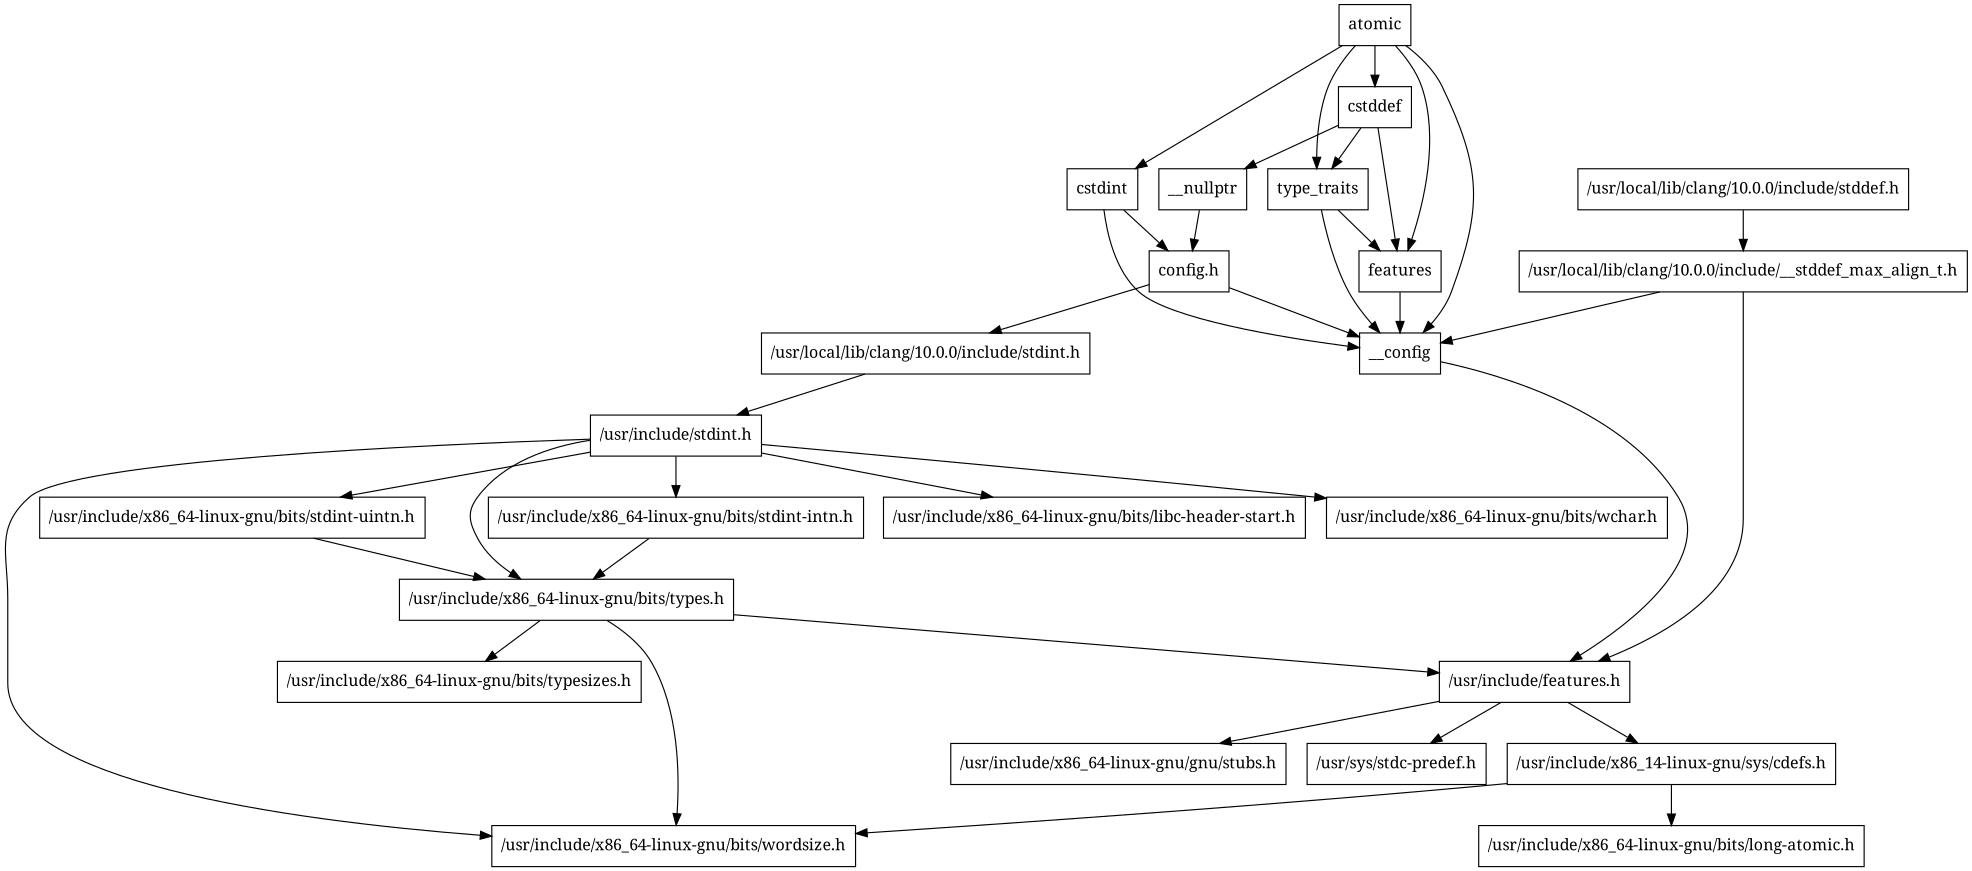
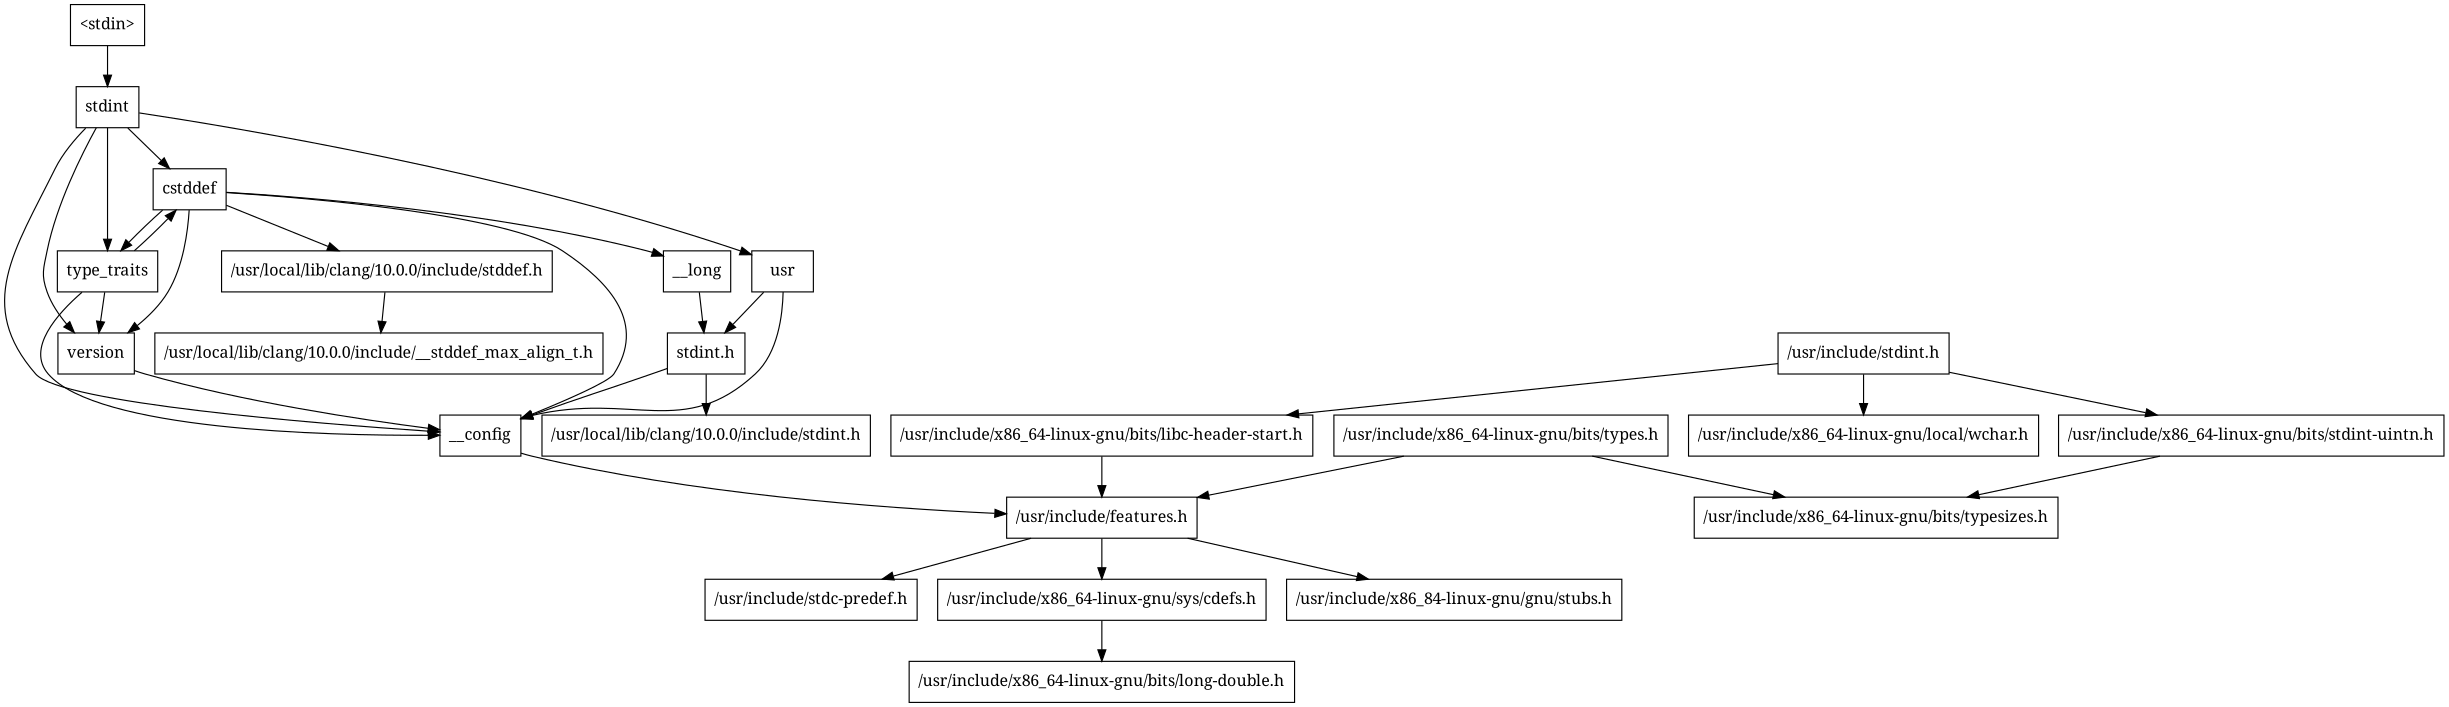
none -> (108, 25)
(1375, 25) -> (108, 107)
(1102, 189) -> (783, 271)
(1203, 189) -> (697, 271)
none -> (277, 226)
none -> (151, 235)
(1189, 271) -> (706, 353)
(1400, 271) -> (96, 353)
(1556, 316) -> (516, 232)
(807, 393) -> none
(490, 484) -> none
(1743, 507) -> (1102, 471)
(676, 518) -> none
(1497, 518) -> (1864, 436)
(394, 557) -> (2069, 475)
(1118, 764) -> (1454, 600)
(1397, 764) -> (811, 600)
(1671, 764) -> (1102, 600)
(674, 846) -> none
(1671, 846) -> (1102, 682)
